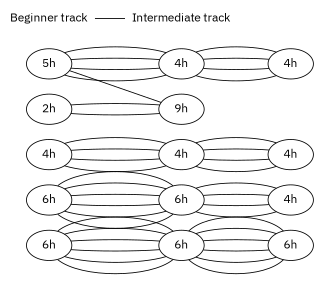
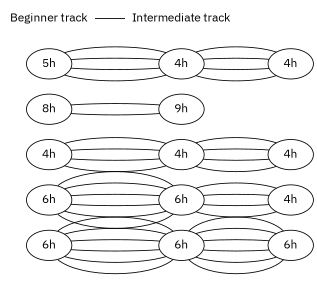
(115, 87) -> none
(49, 109) -> (49, 109)
